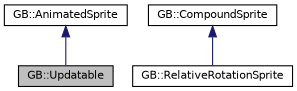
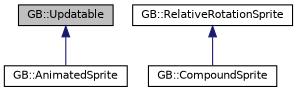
(66, 51) -> (66, 51)
(213, 51) -> (213, 51)
